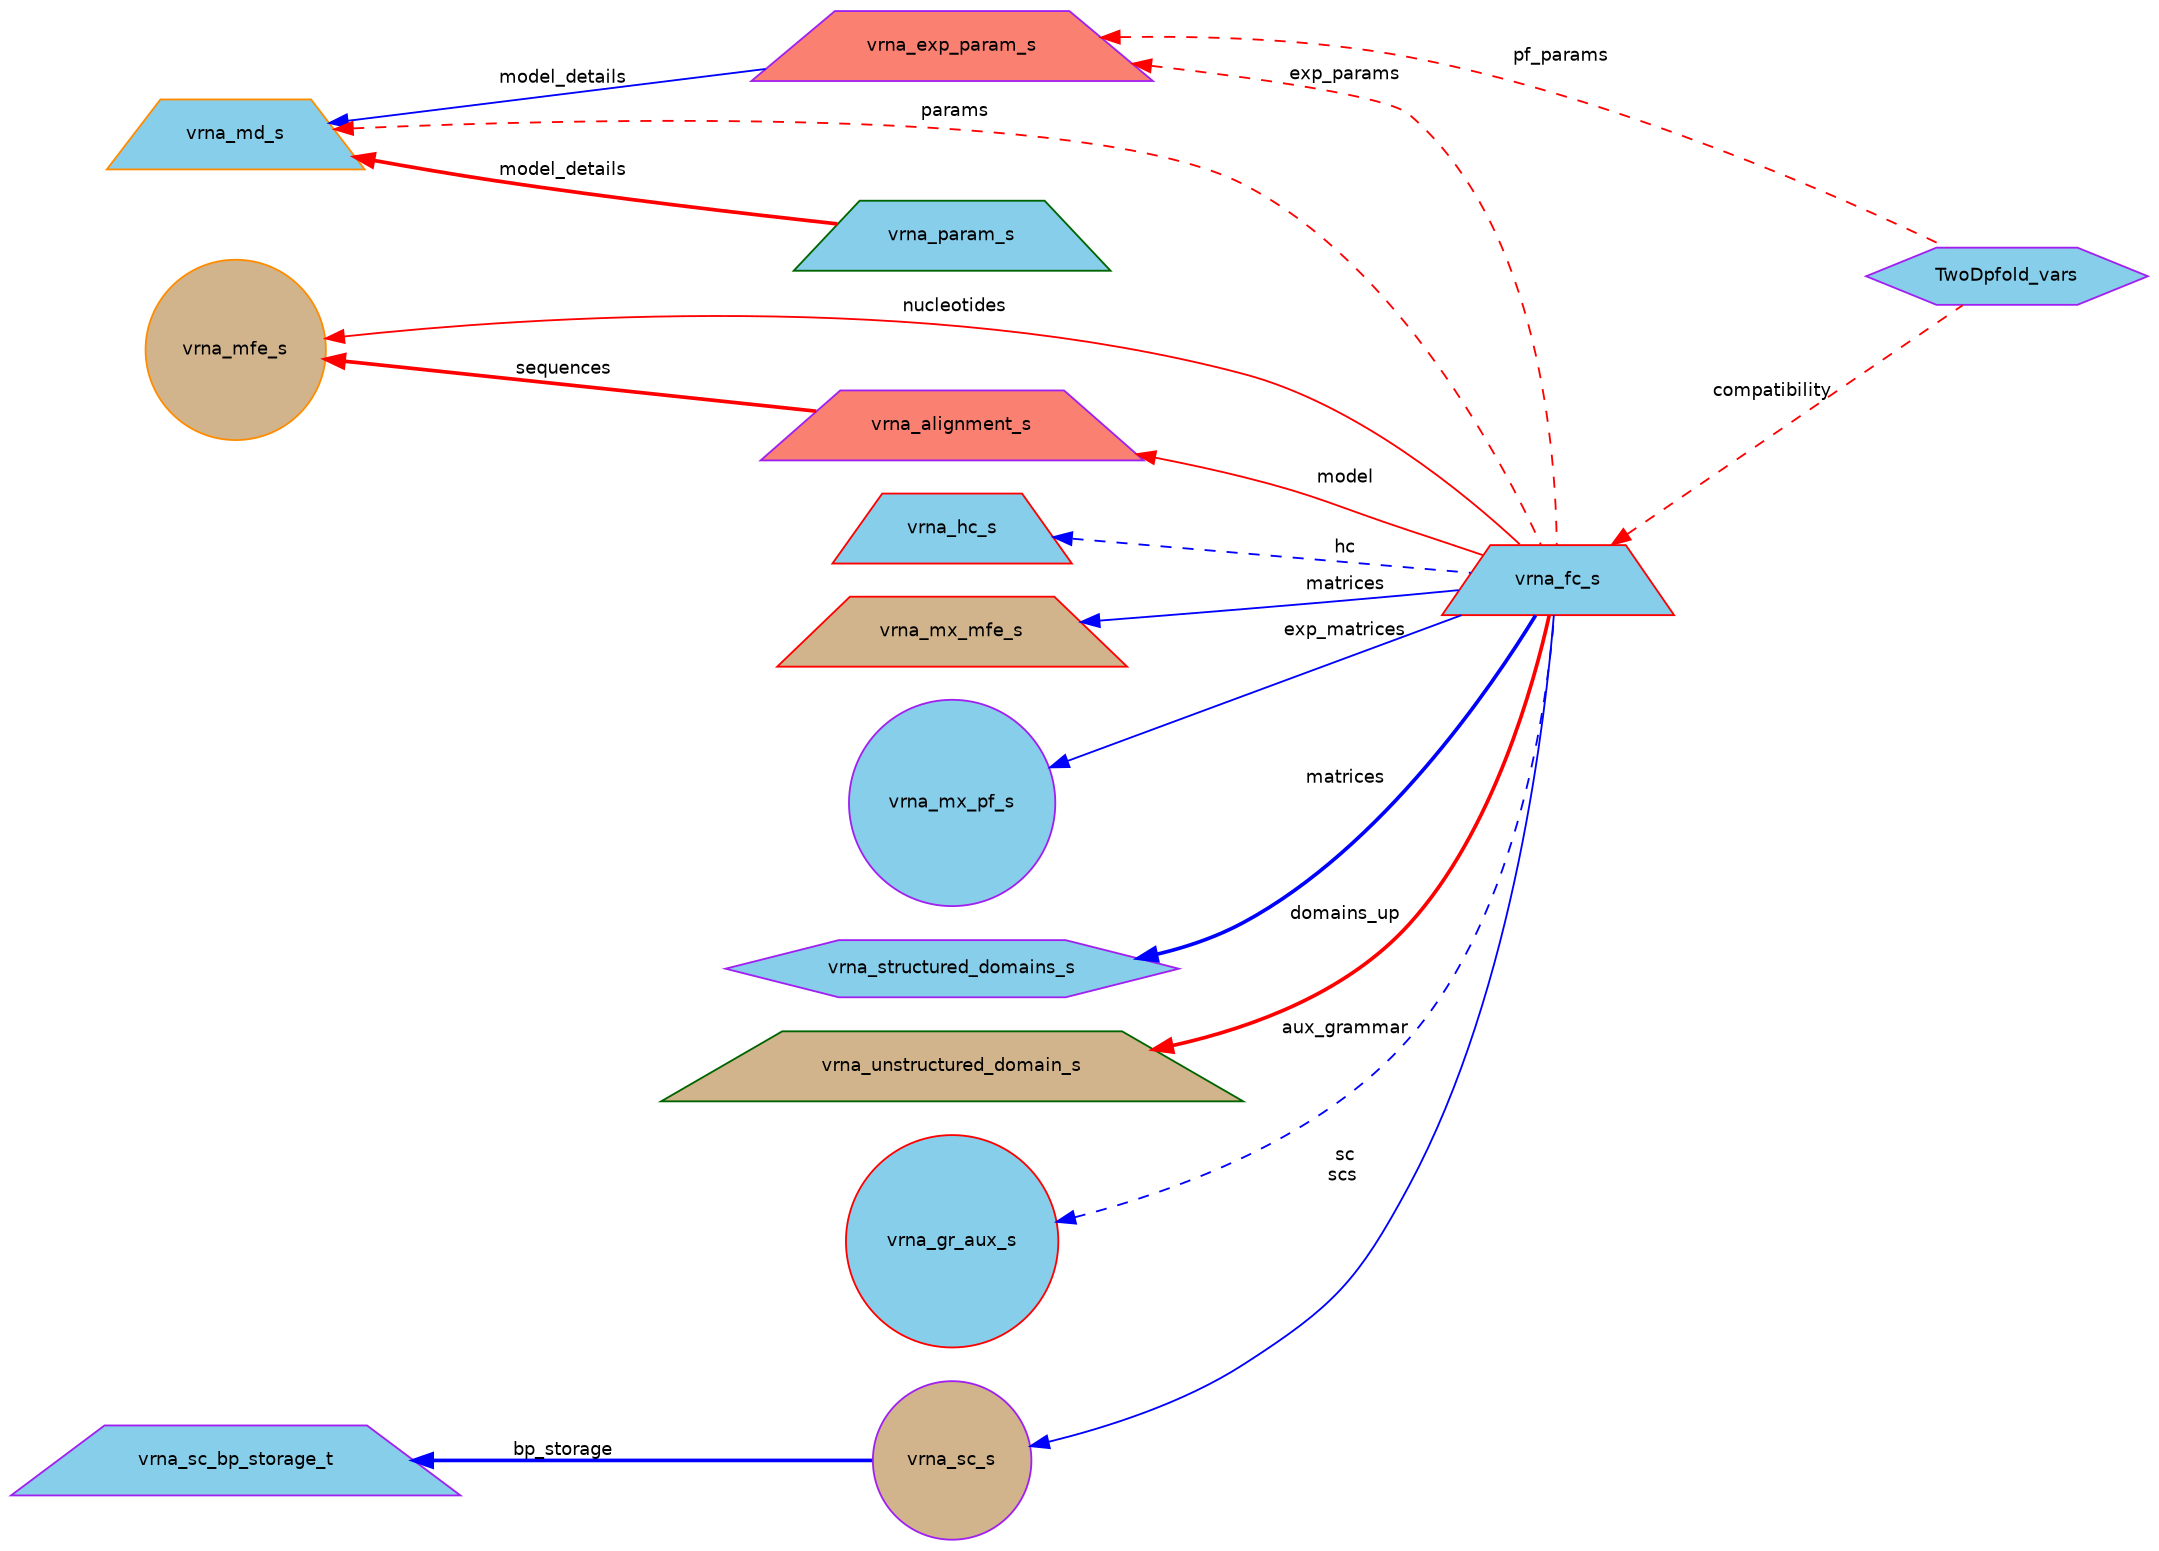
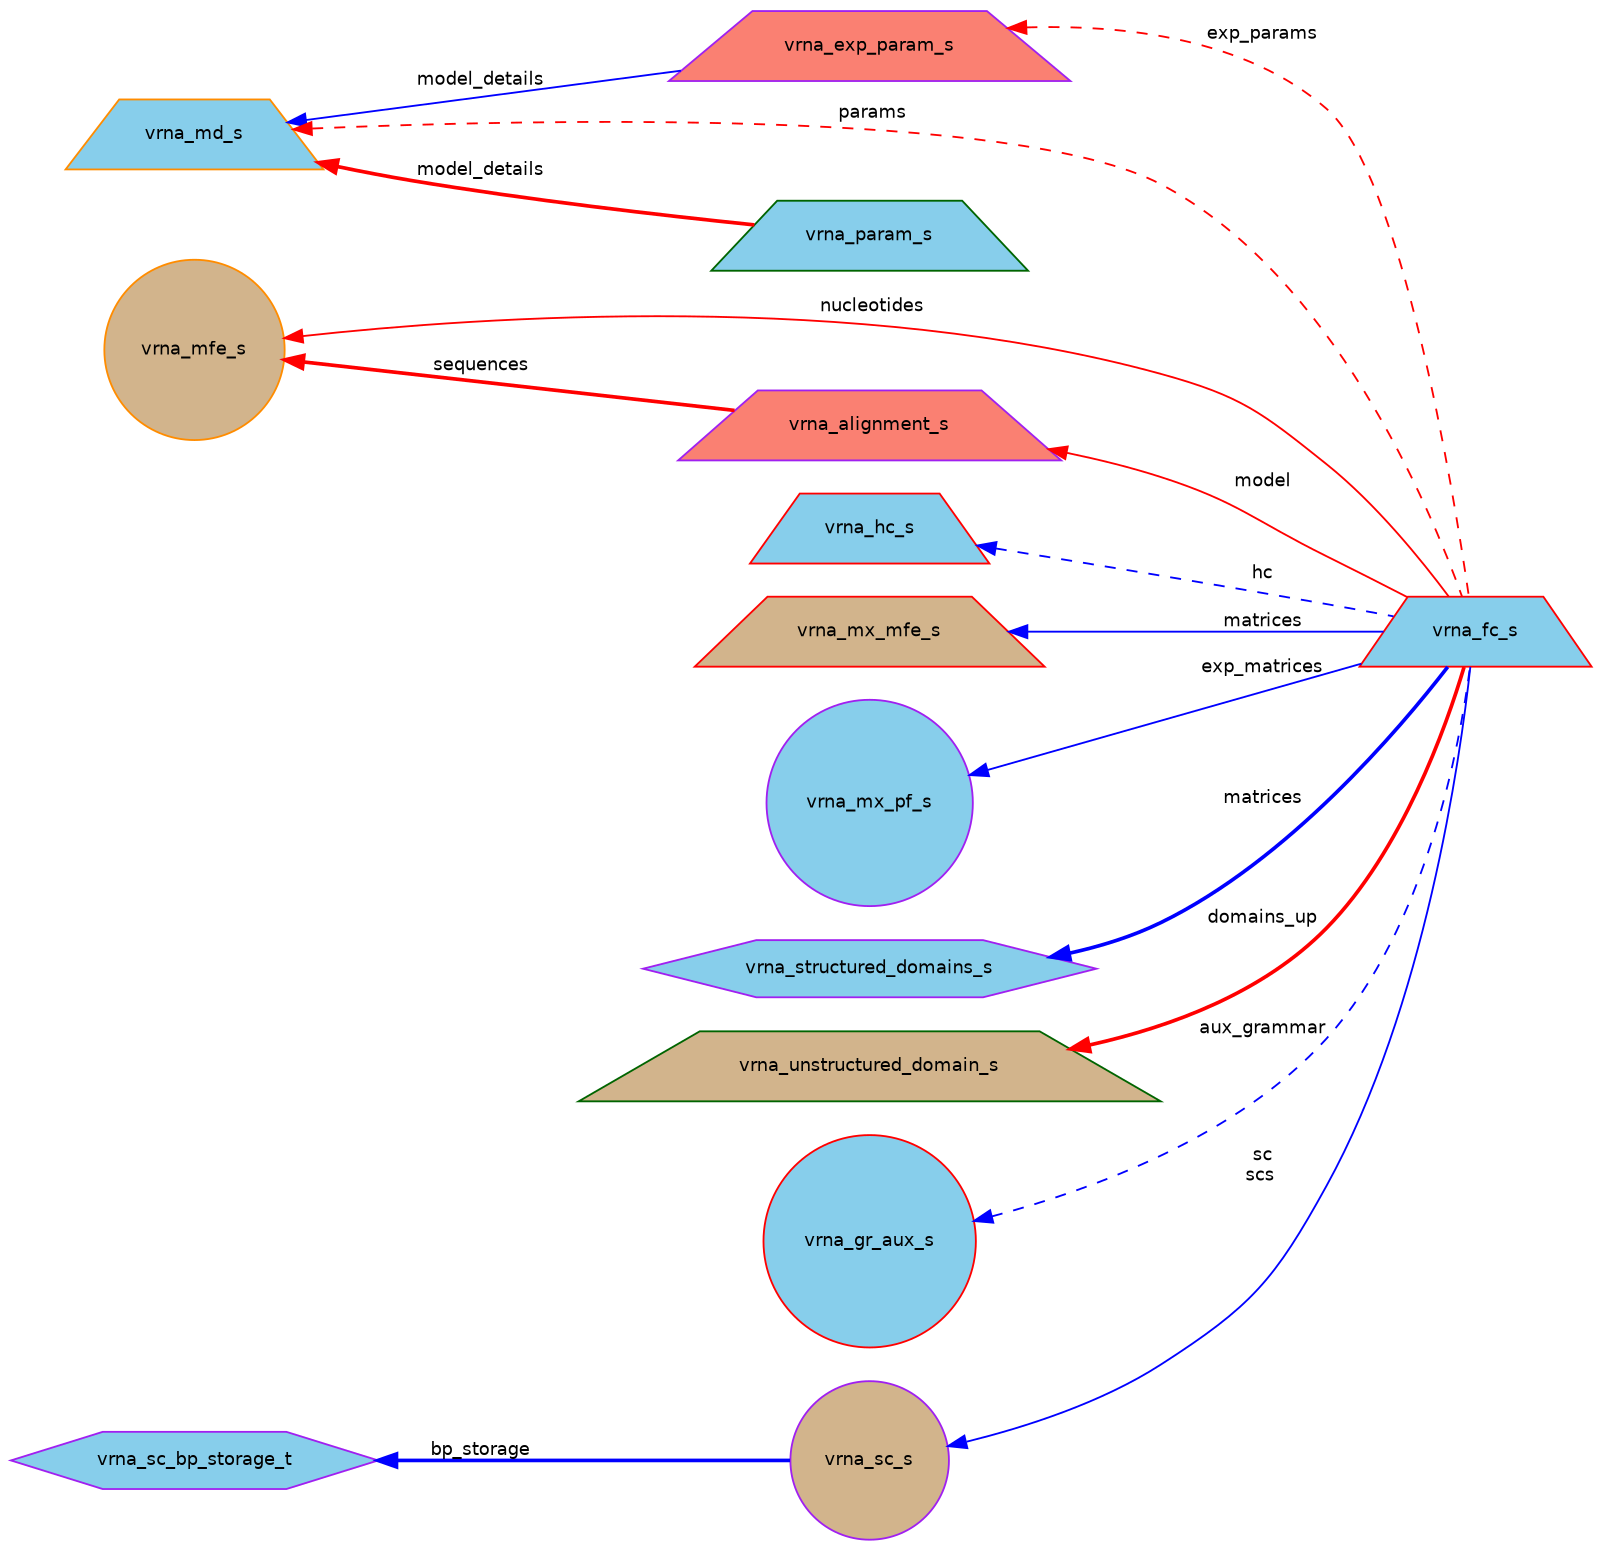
(2007, 276) -> none
(236, 1460) -> (195, 1460)
